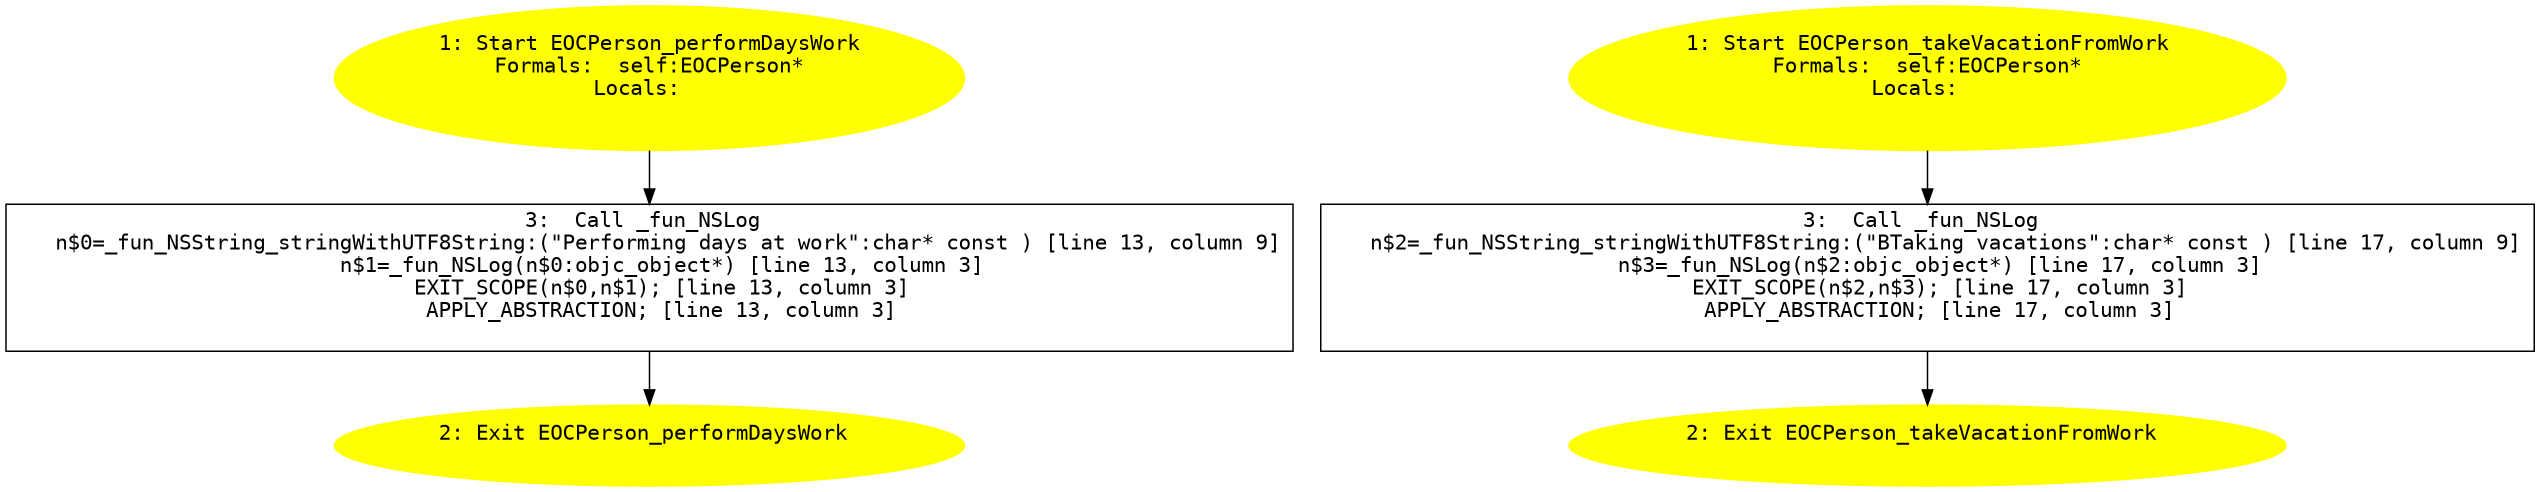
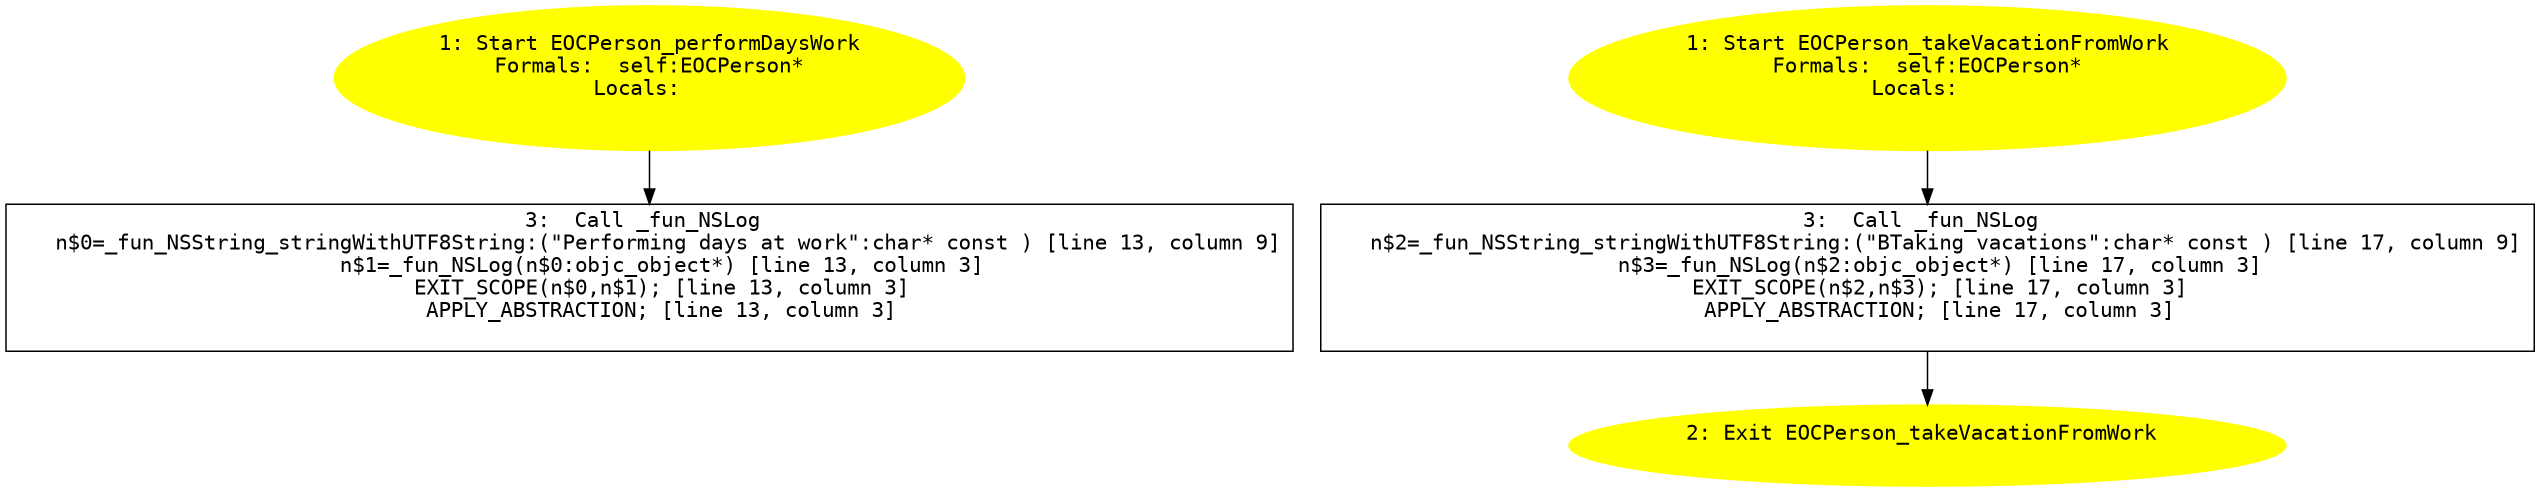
(650, 446) -> none
